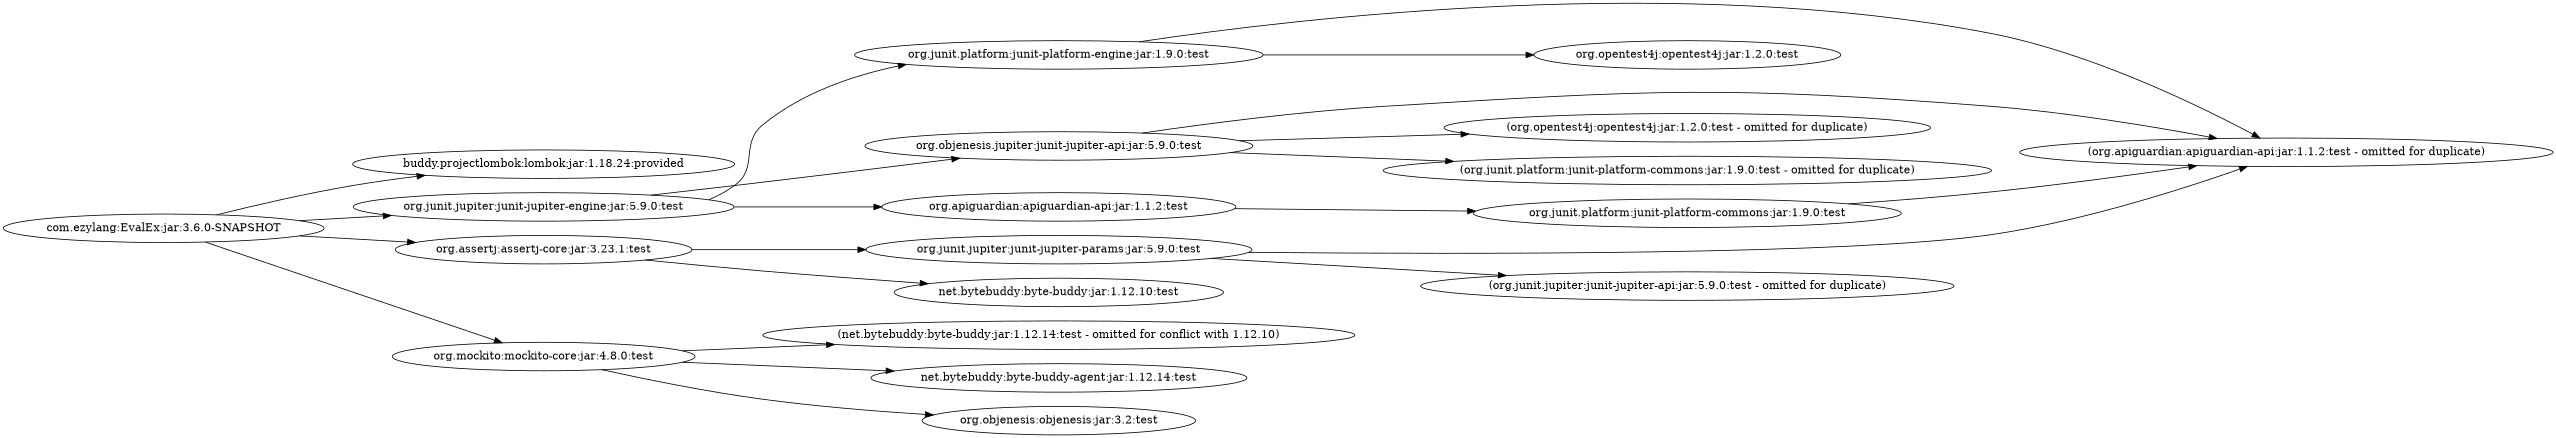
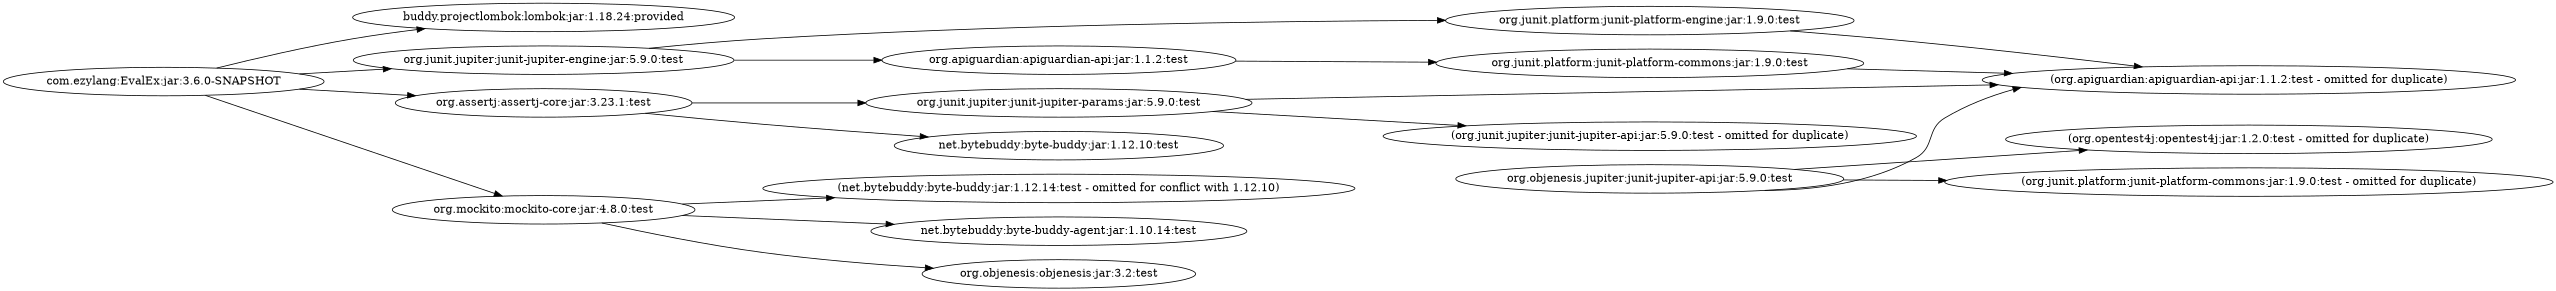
(1687, 55) -> none
(801, 178) -> none
(1059, 378) -> (1059, 231)
